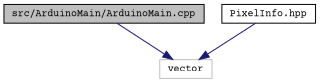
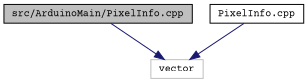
(104, 14) -> (98, 14)
(269, 14) -> (257, 14)
